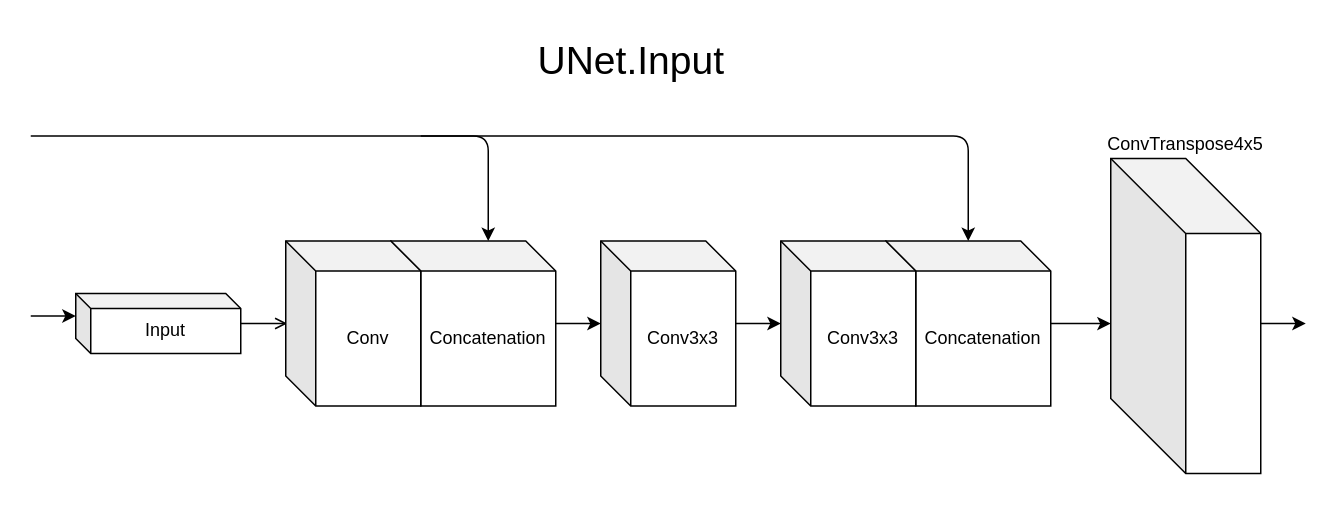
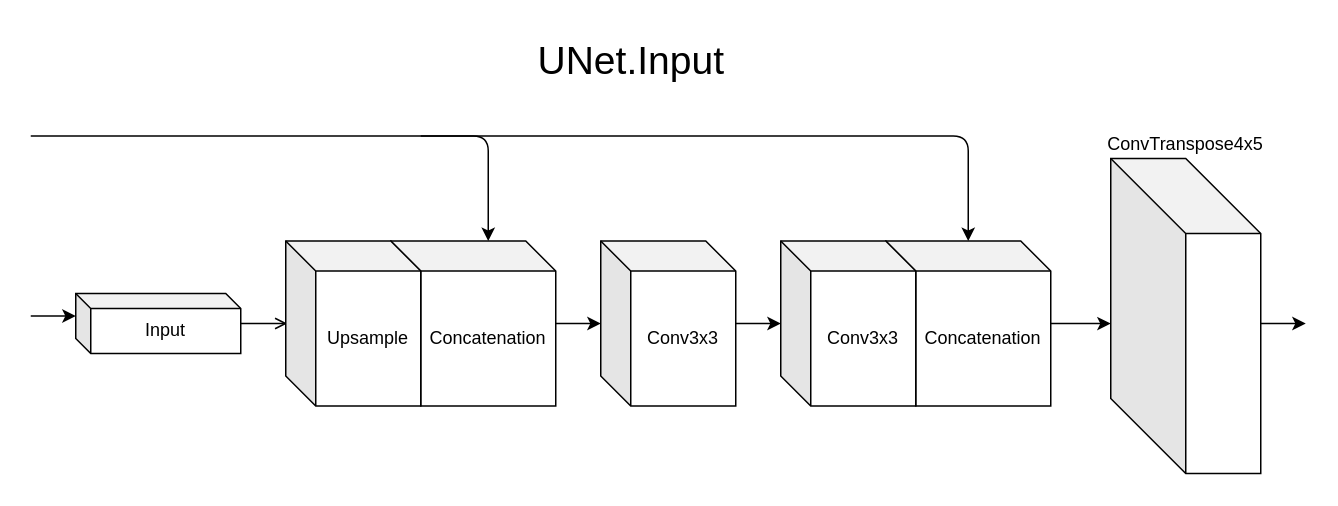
(368, 338) -> (368, 338)
